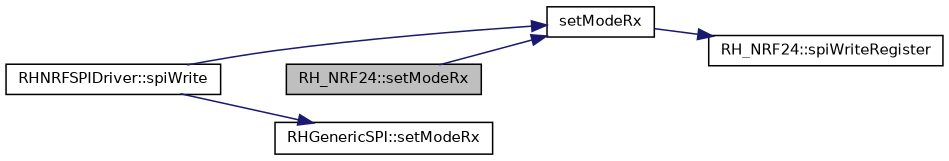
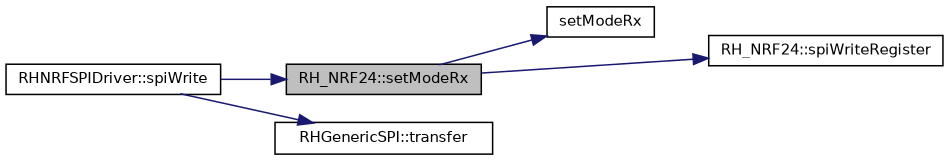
(676, 31) -> (587, 66)
(359, 41) -> (246, 79)
(384, 138) -> (384, 138)
